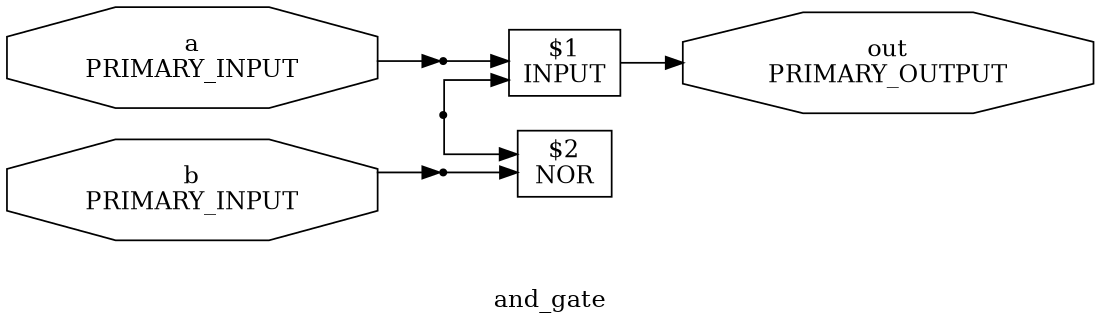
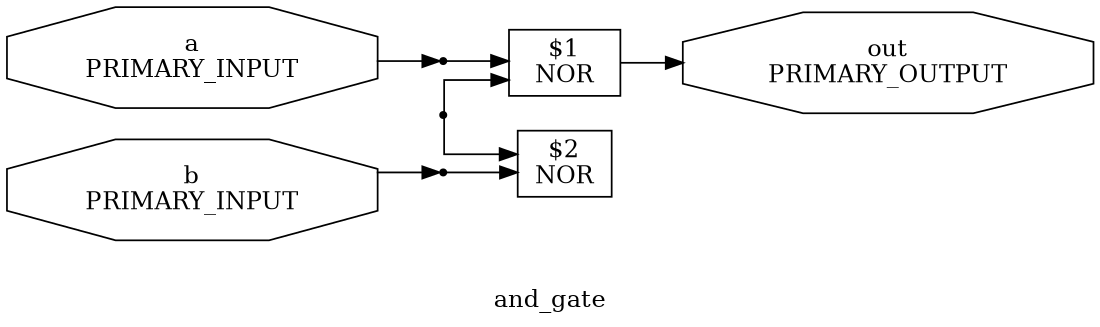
(565, 63) -> (565, 63)
